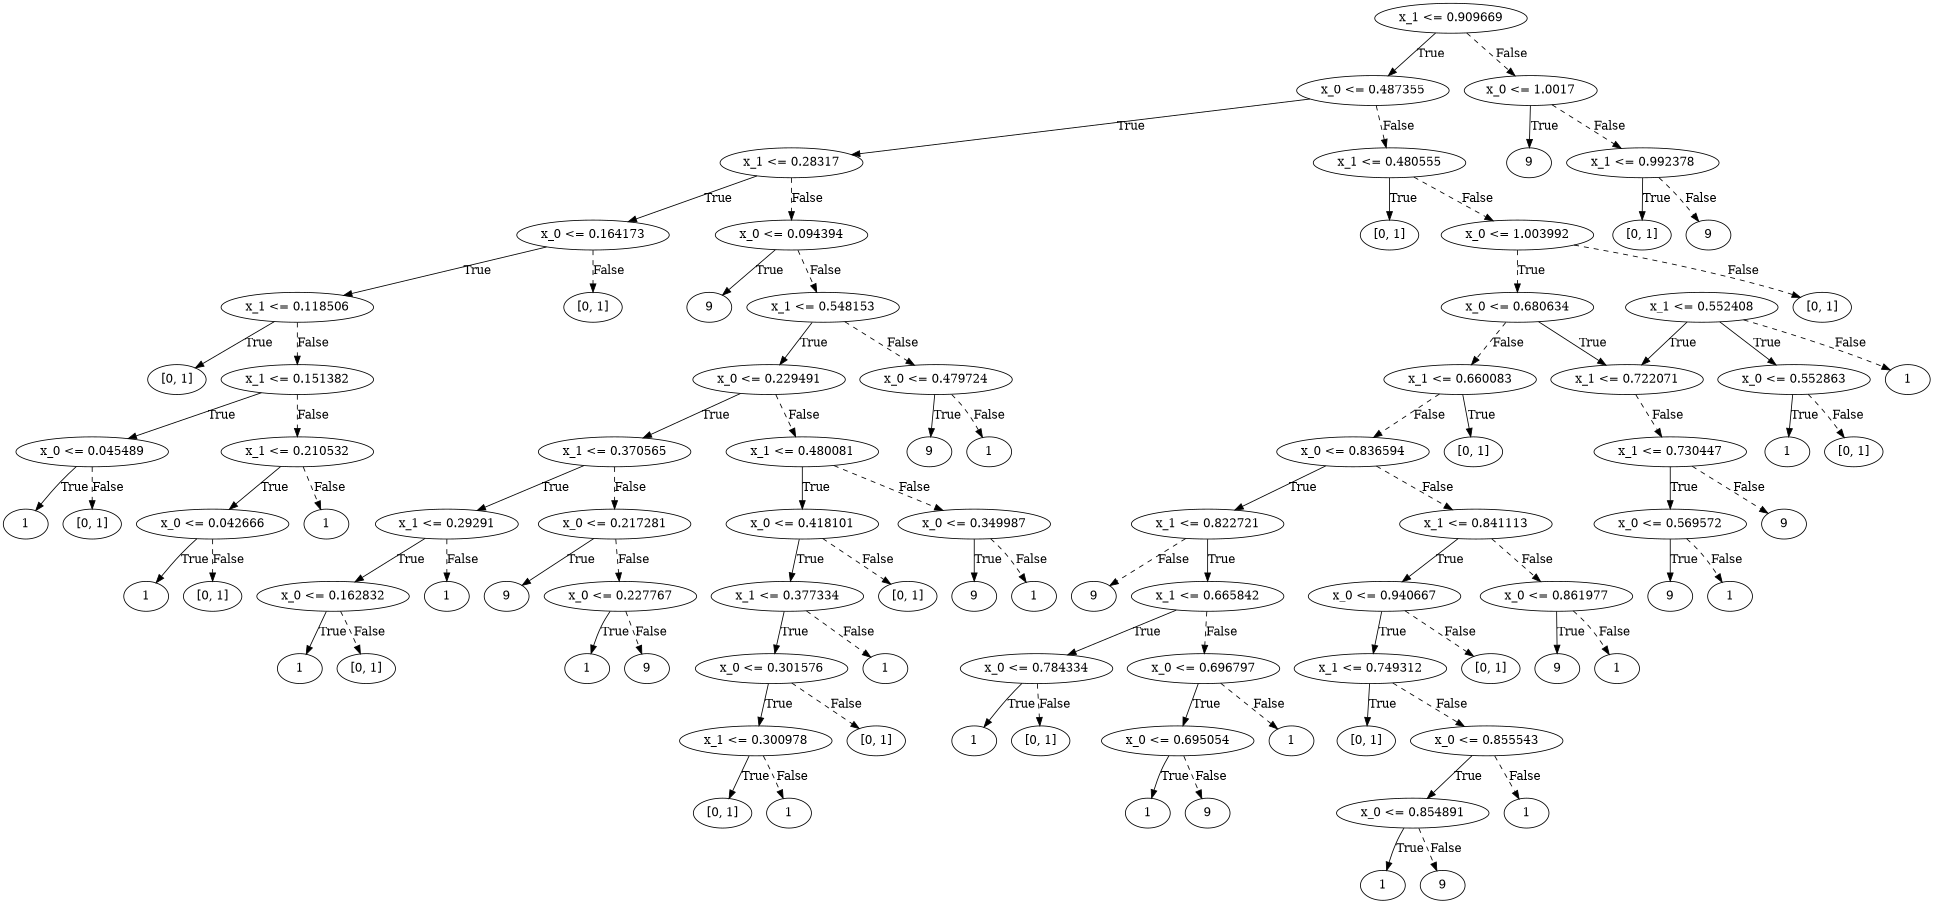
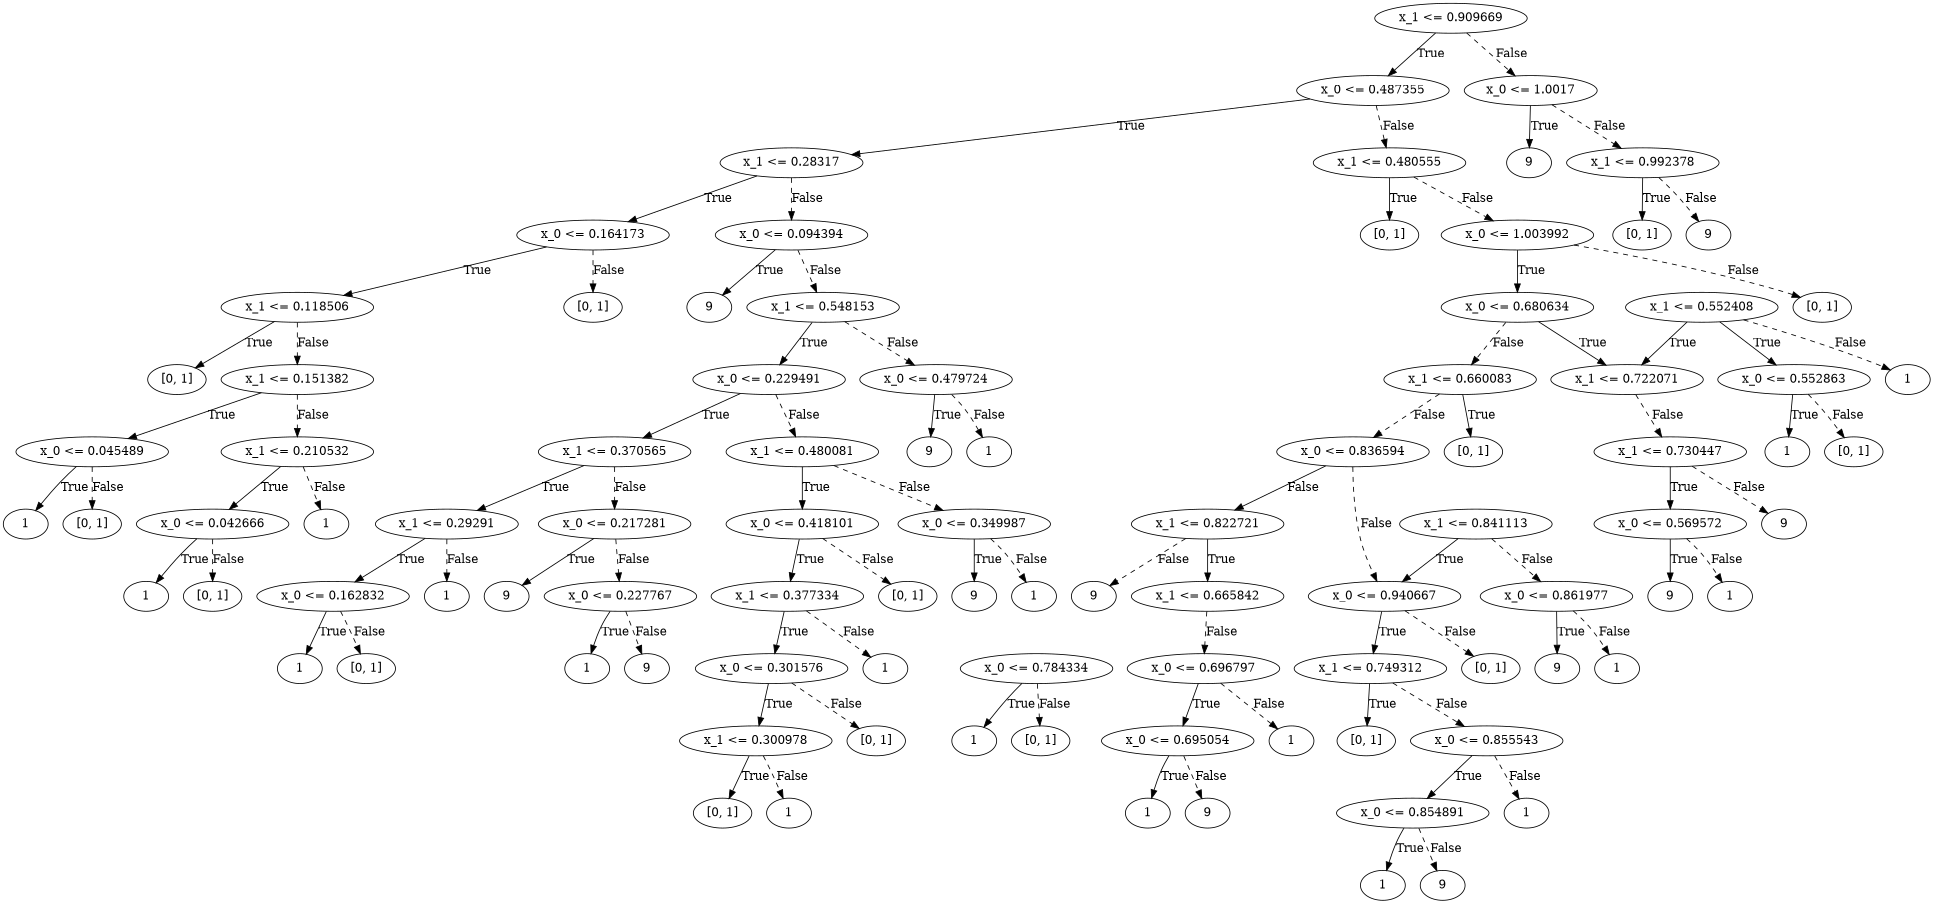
(1517, 267) -> (1517, 267)
(1411, 486) -> (1357, 522)
(1303, 488) -> (1303, 488)
(1126, 631) -> none
